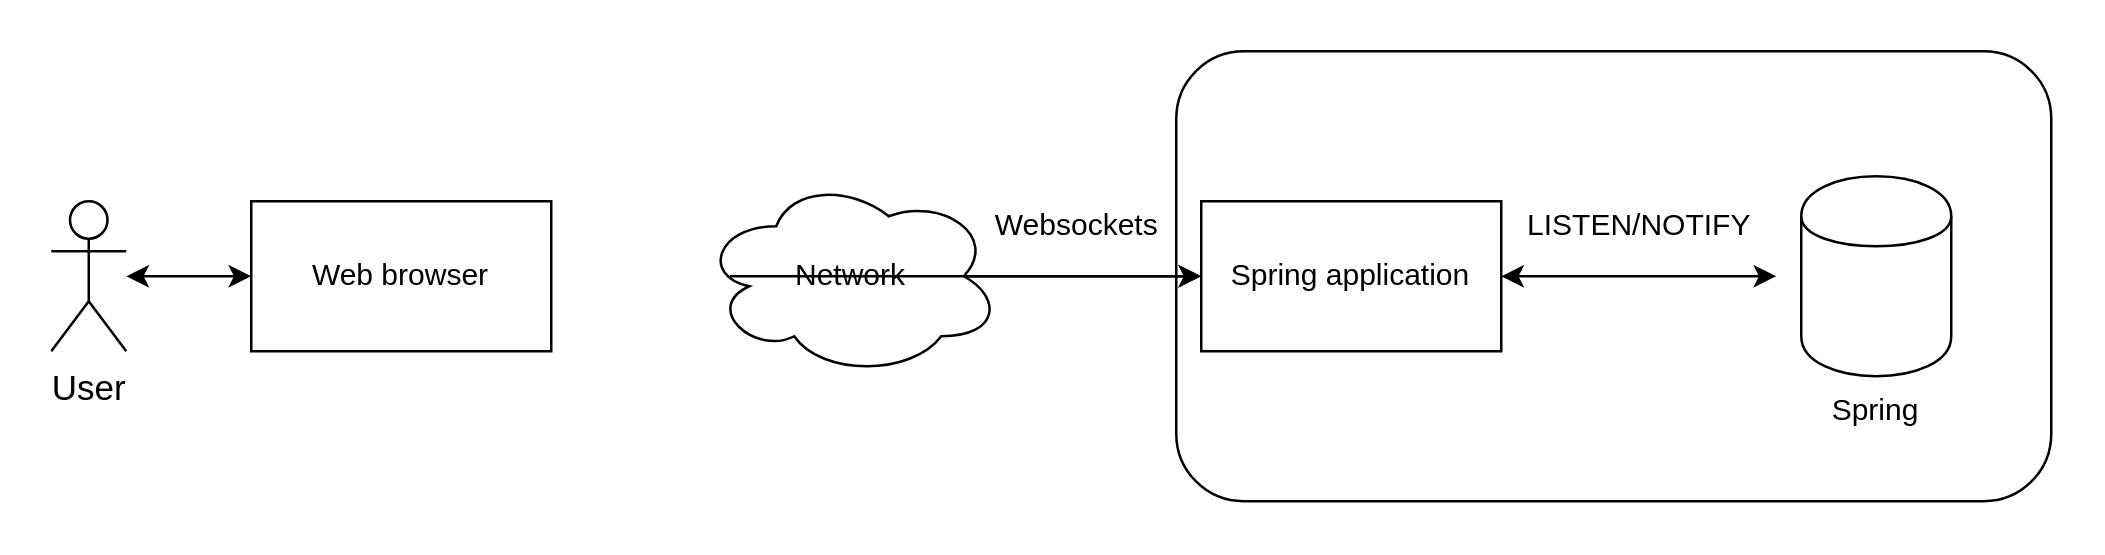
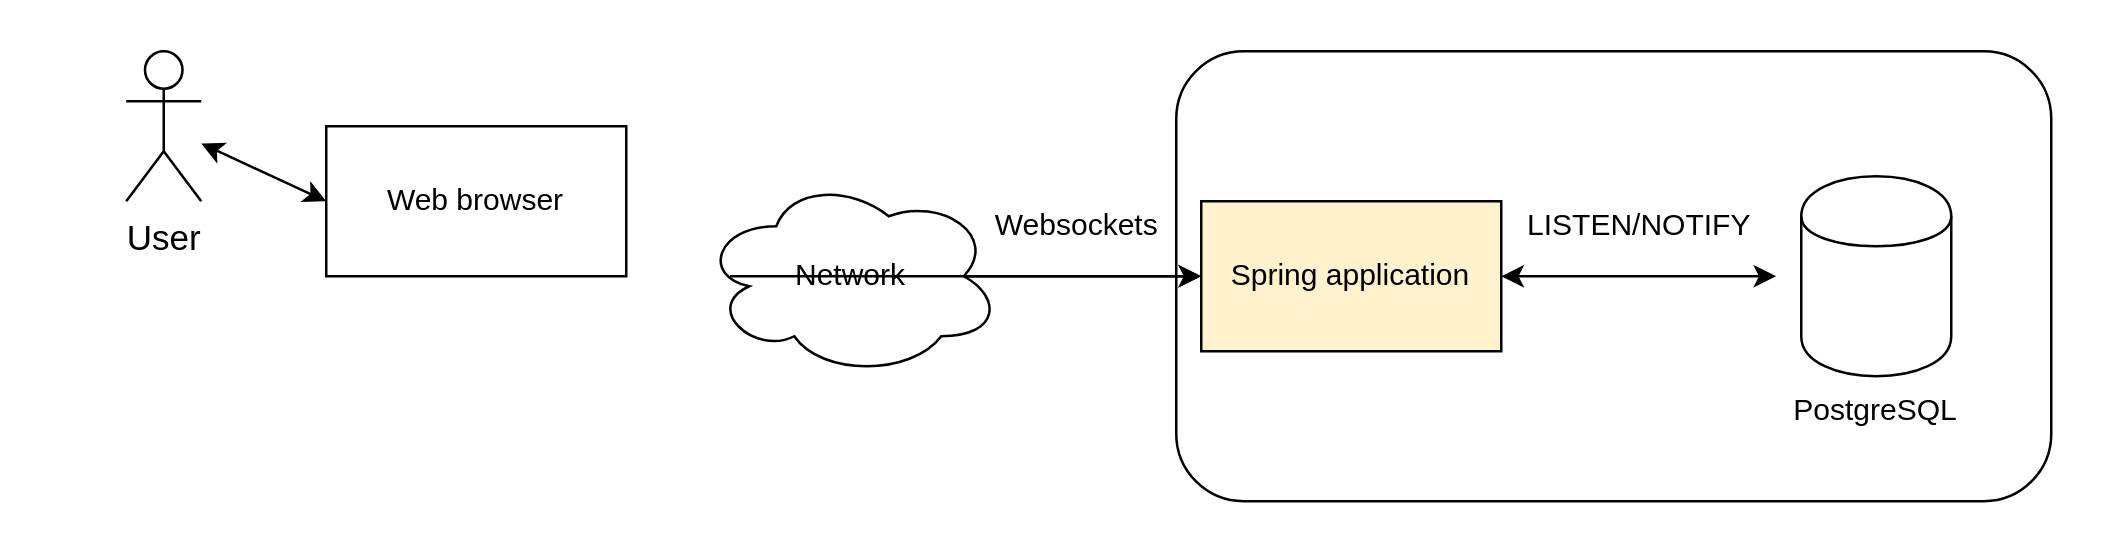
(89, 276) -> (164, 126)
(401, 276) -> (476, 201)
(1351, 276) -> (1351, 276)
(1876, 412) -> (1876, 430)
